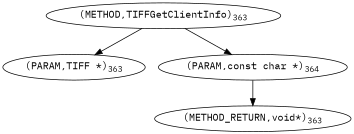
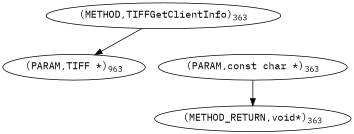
(205, 40) -> none
(116, 66) -> (116, 66)
(312, 66) -> (312, 66)
